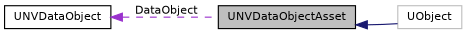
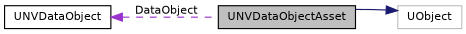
(383, 24) -> (371, 10)
